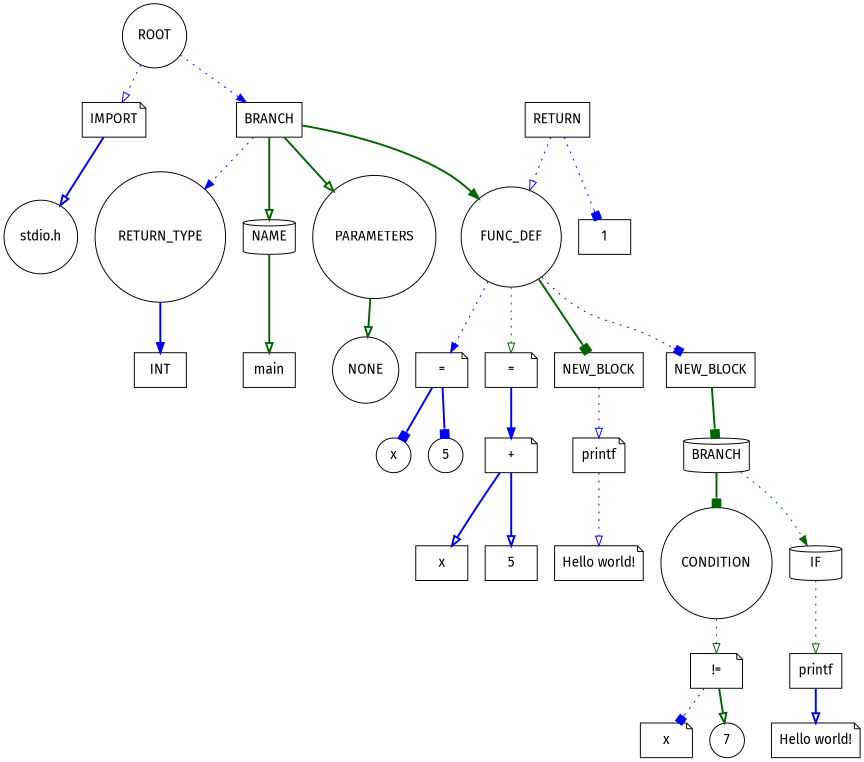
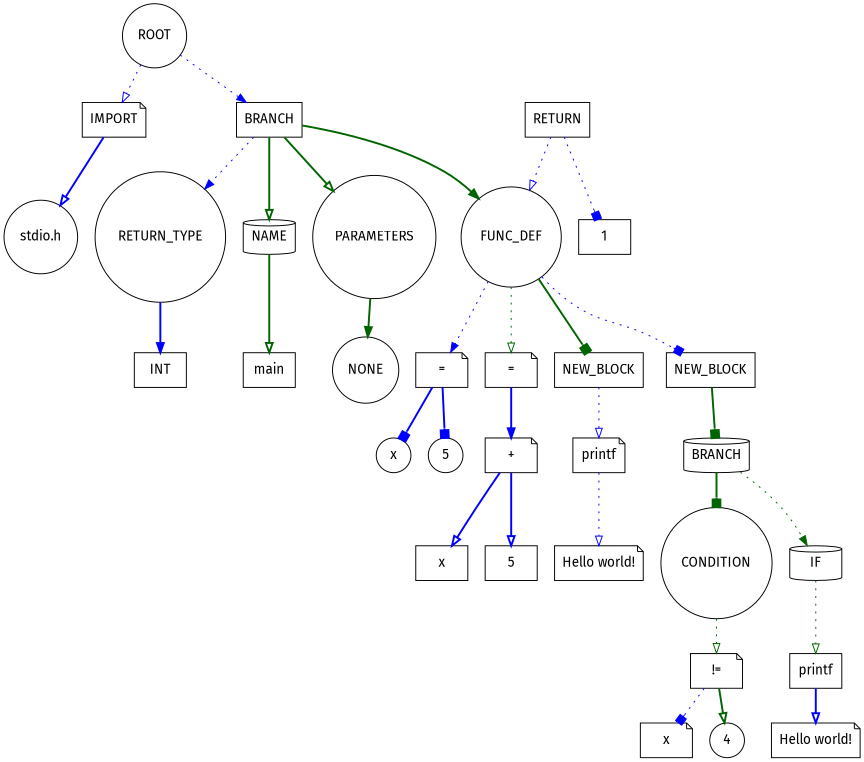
(369, 313) -> (369, 313)
(727, 740) -> (727, 740)
